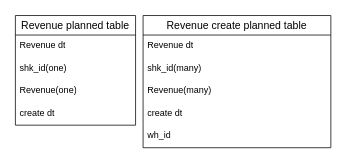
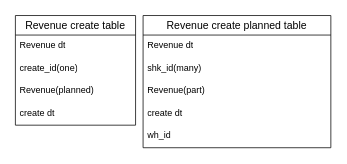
(75, 26) -> (75, 26)
(46, 68) -> (54, 68)
(50, 91) -> (59, 91)
(180, 91) -> (180, 91)
